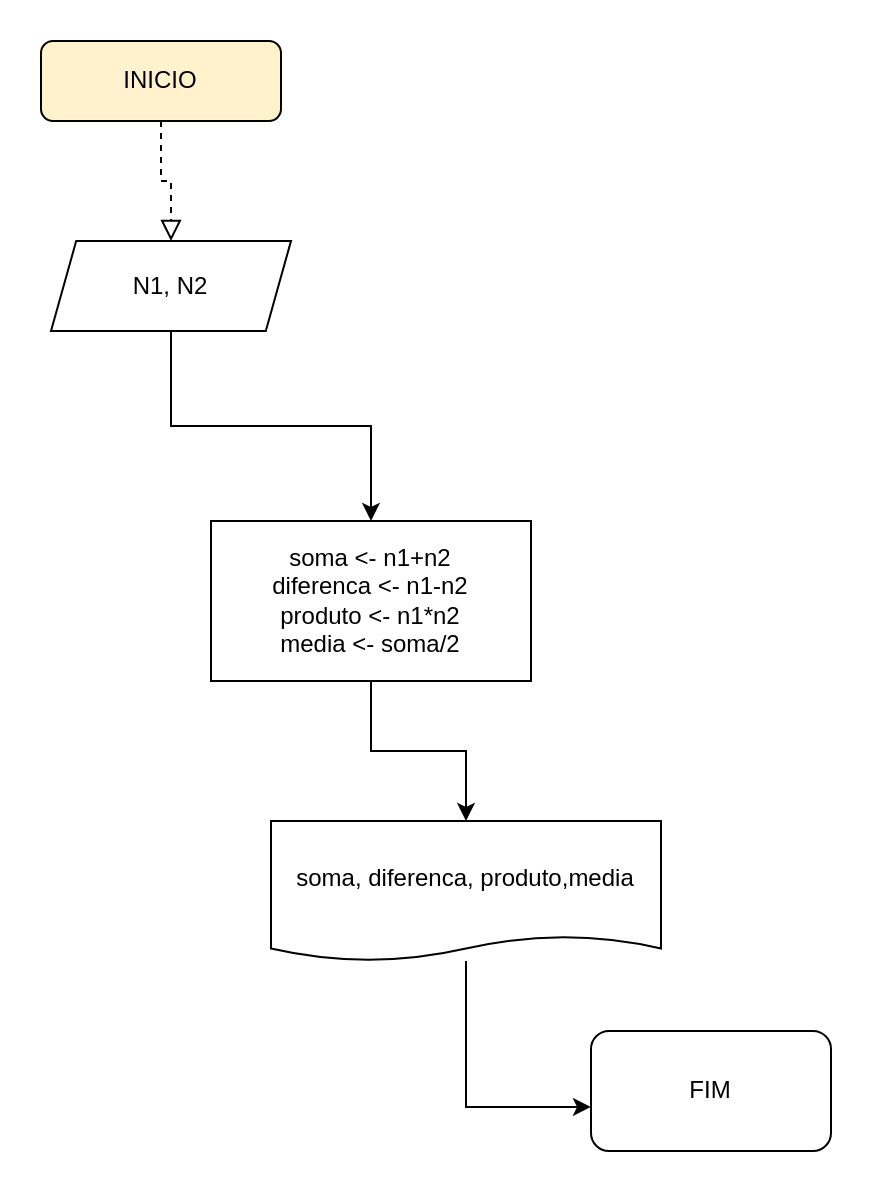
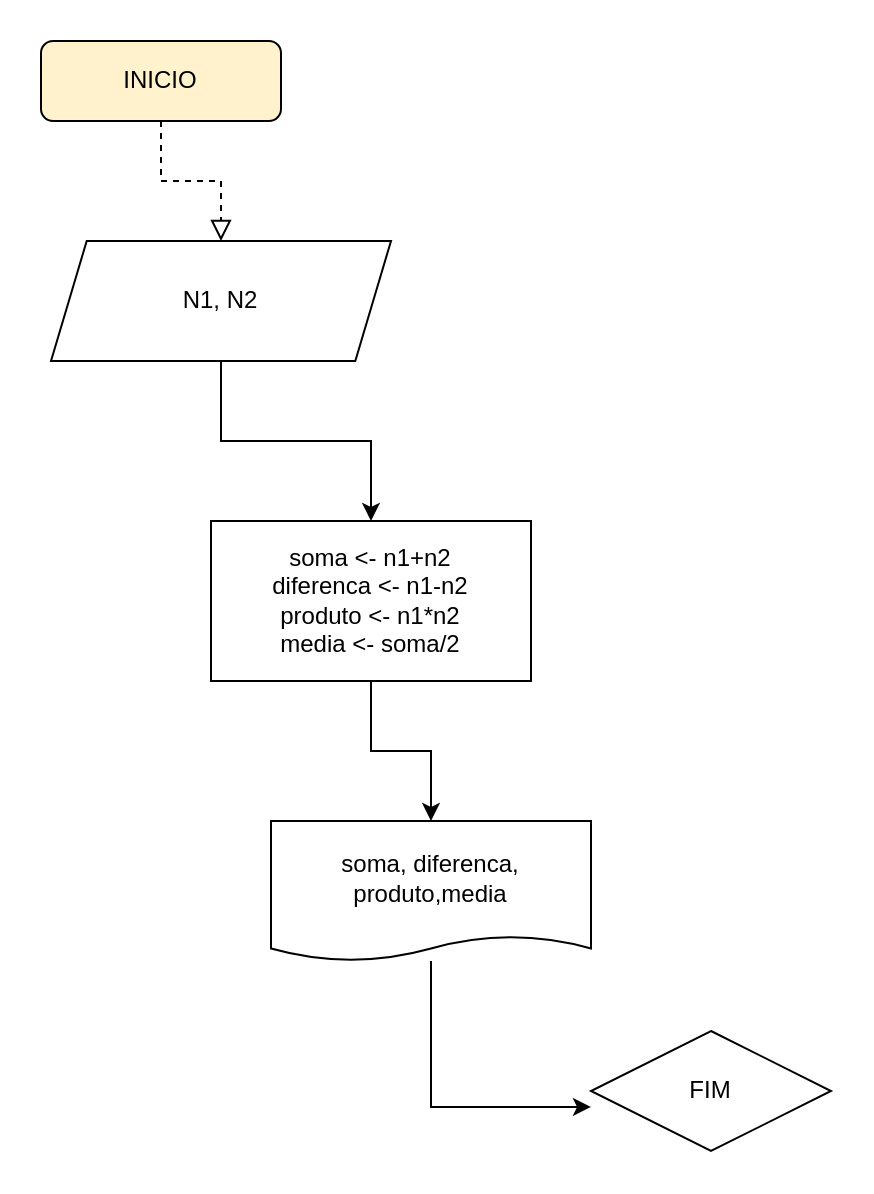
(171, 286) -> (221, 301)
(466, 891) -> (431, 891)
(711, 1091) -> (711, 1091)
